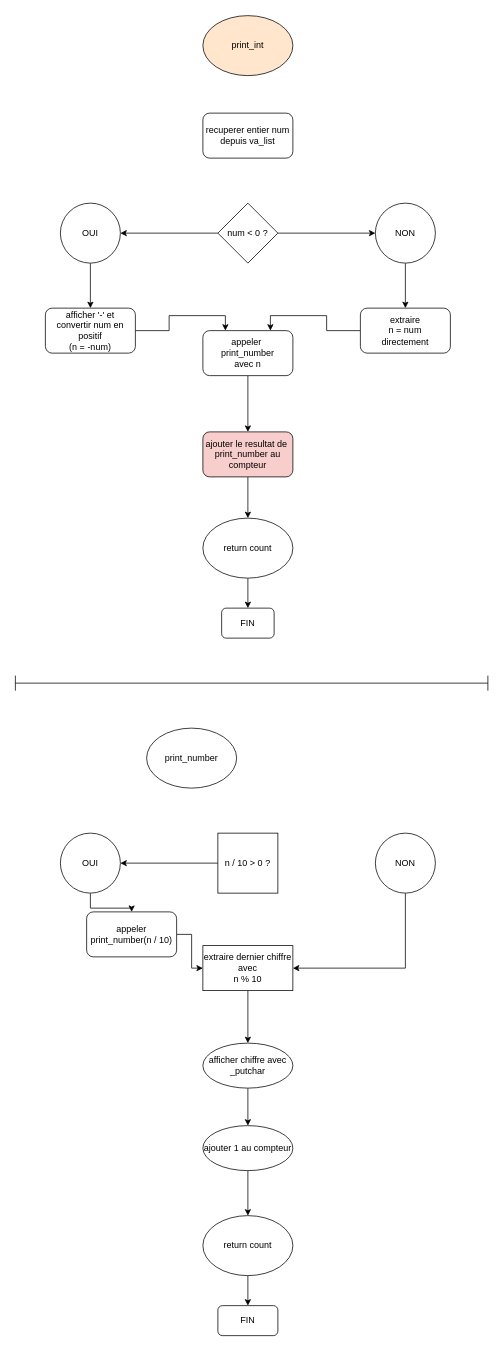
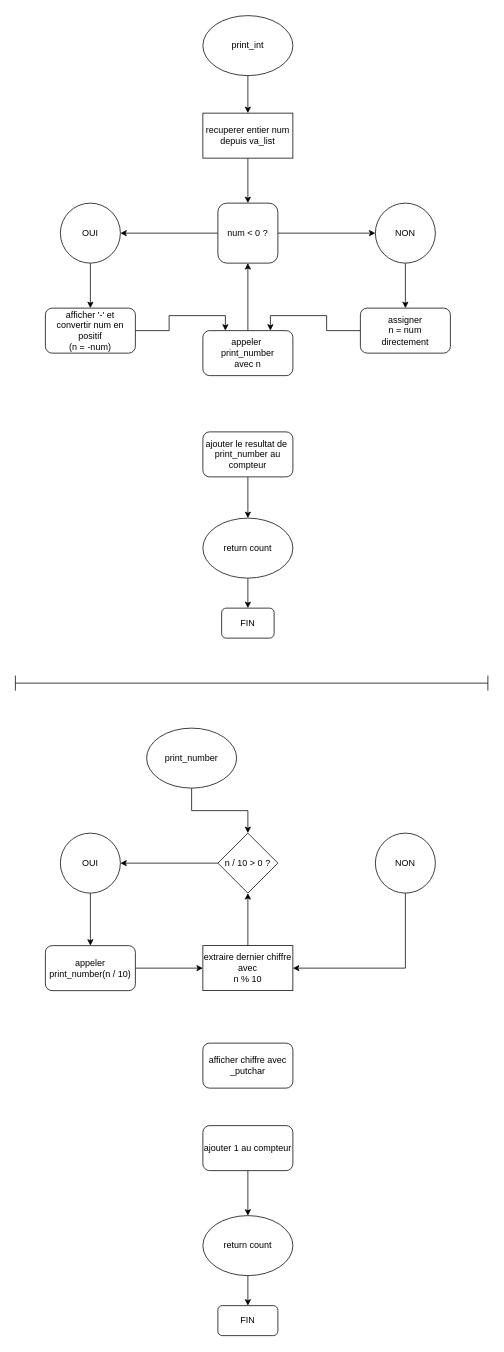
(248, 45) -> (248, 45)
none -> (248, 106)
(248, 135) -> (248, 135)
none -> (248, 196)
(248, 233) -> (248, 233)
(405, 330) -> (405, 330)
(248, 425) -> (248, 269)
(248, 454) -> (248, 454)
none -> (210, 810)
(248, 863) -> (248, 863)
(132, 934) -> (90, 968)
(248, 1036) -> (248, 899)
(248, 1065) -> (248, 1065)
(248, 1119) -> none
(248, 1148) -> (248, 1148)
